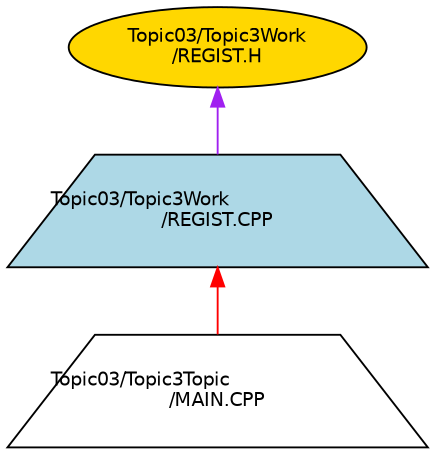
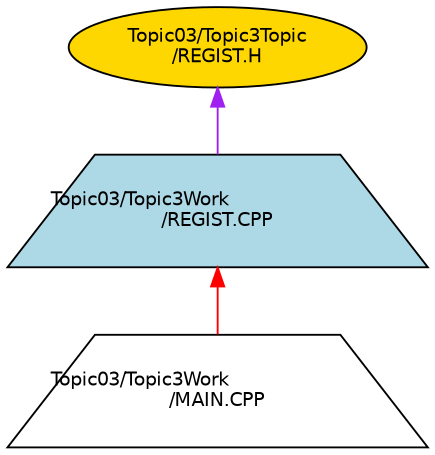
(218, 47) -> (218, 47)
(218, 391) -> (218, 391)
